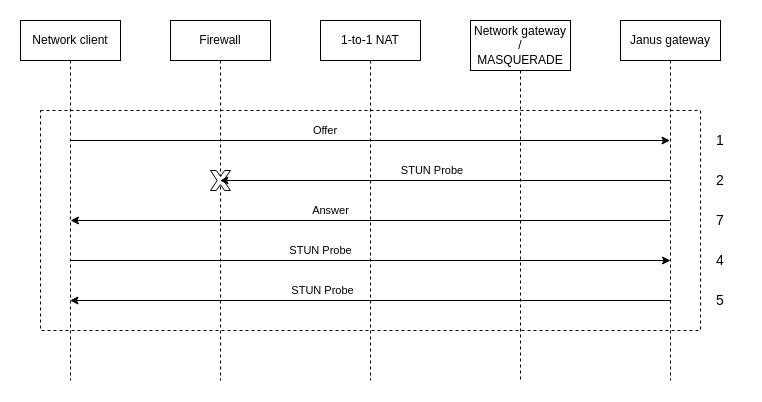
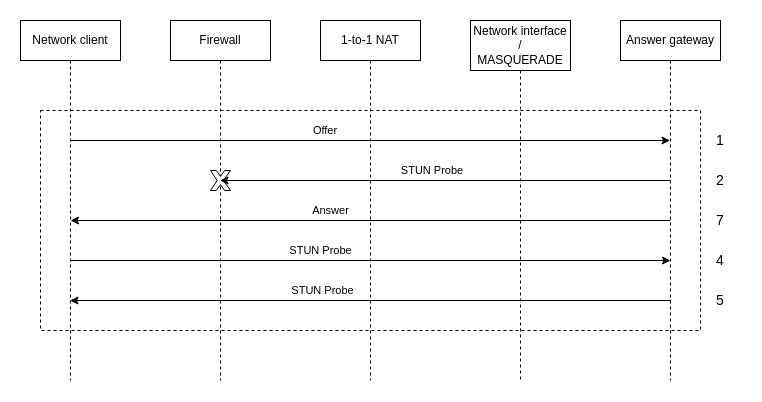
(671, 41) -> (671, 41)
(521, 46) -> (521, 46)
